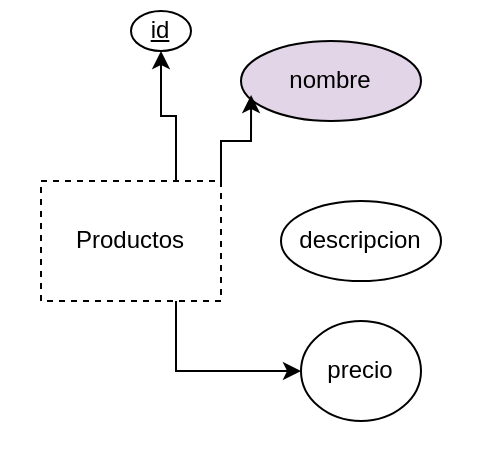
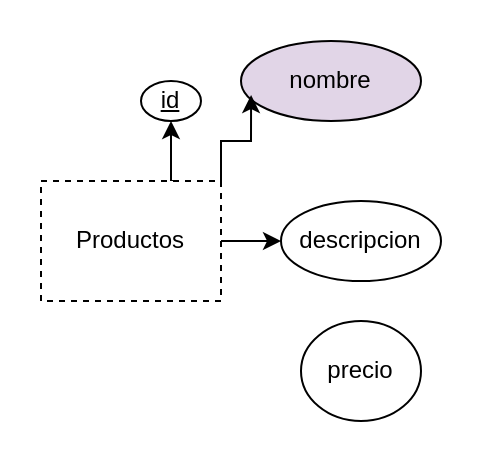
(161, 31) -> (171, 101)
none -> (244, 241)
(197, 371) -> none
